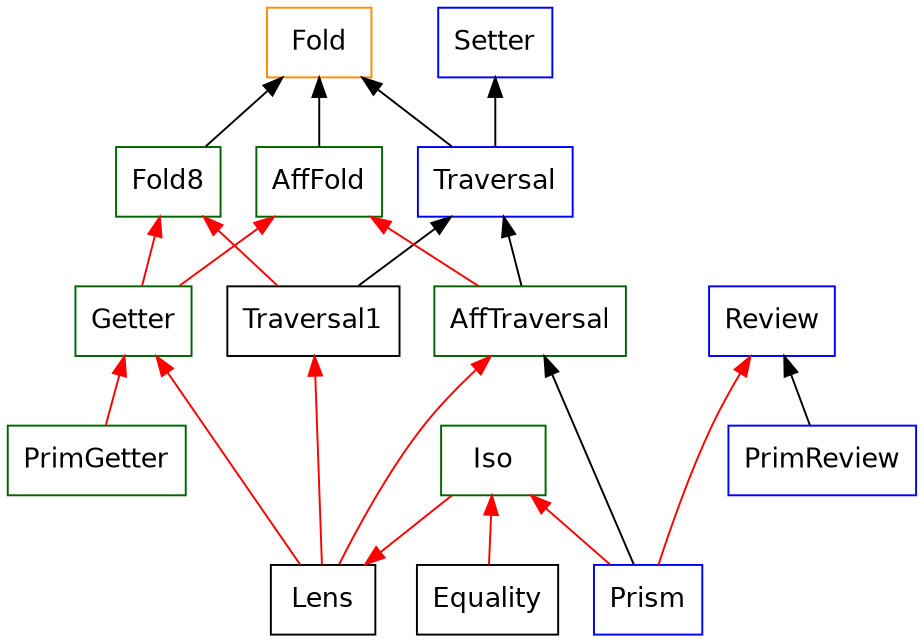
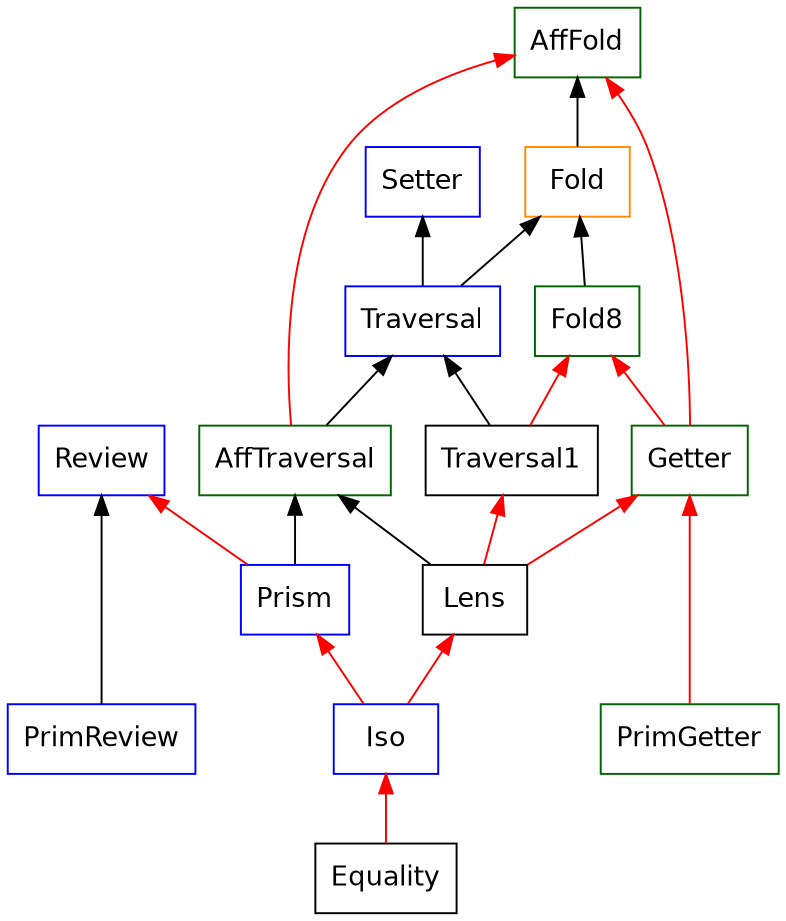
(319, 122) -> (578, 122)
(493, 460) -> (386, 739)
(399, 461) -> (393, 536)
(578, 536) -> (346, 677)
